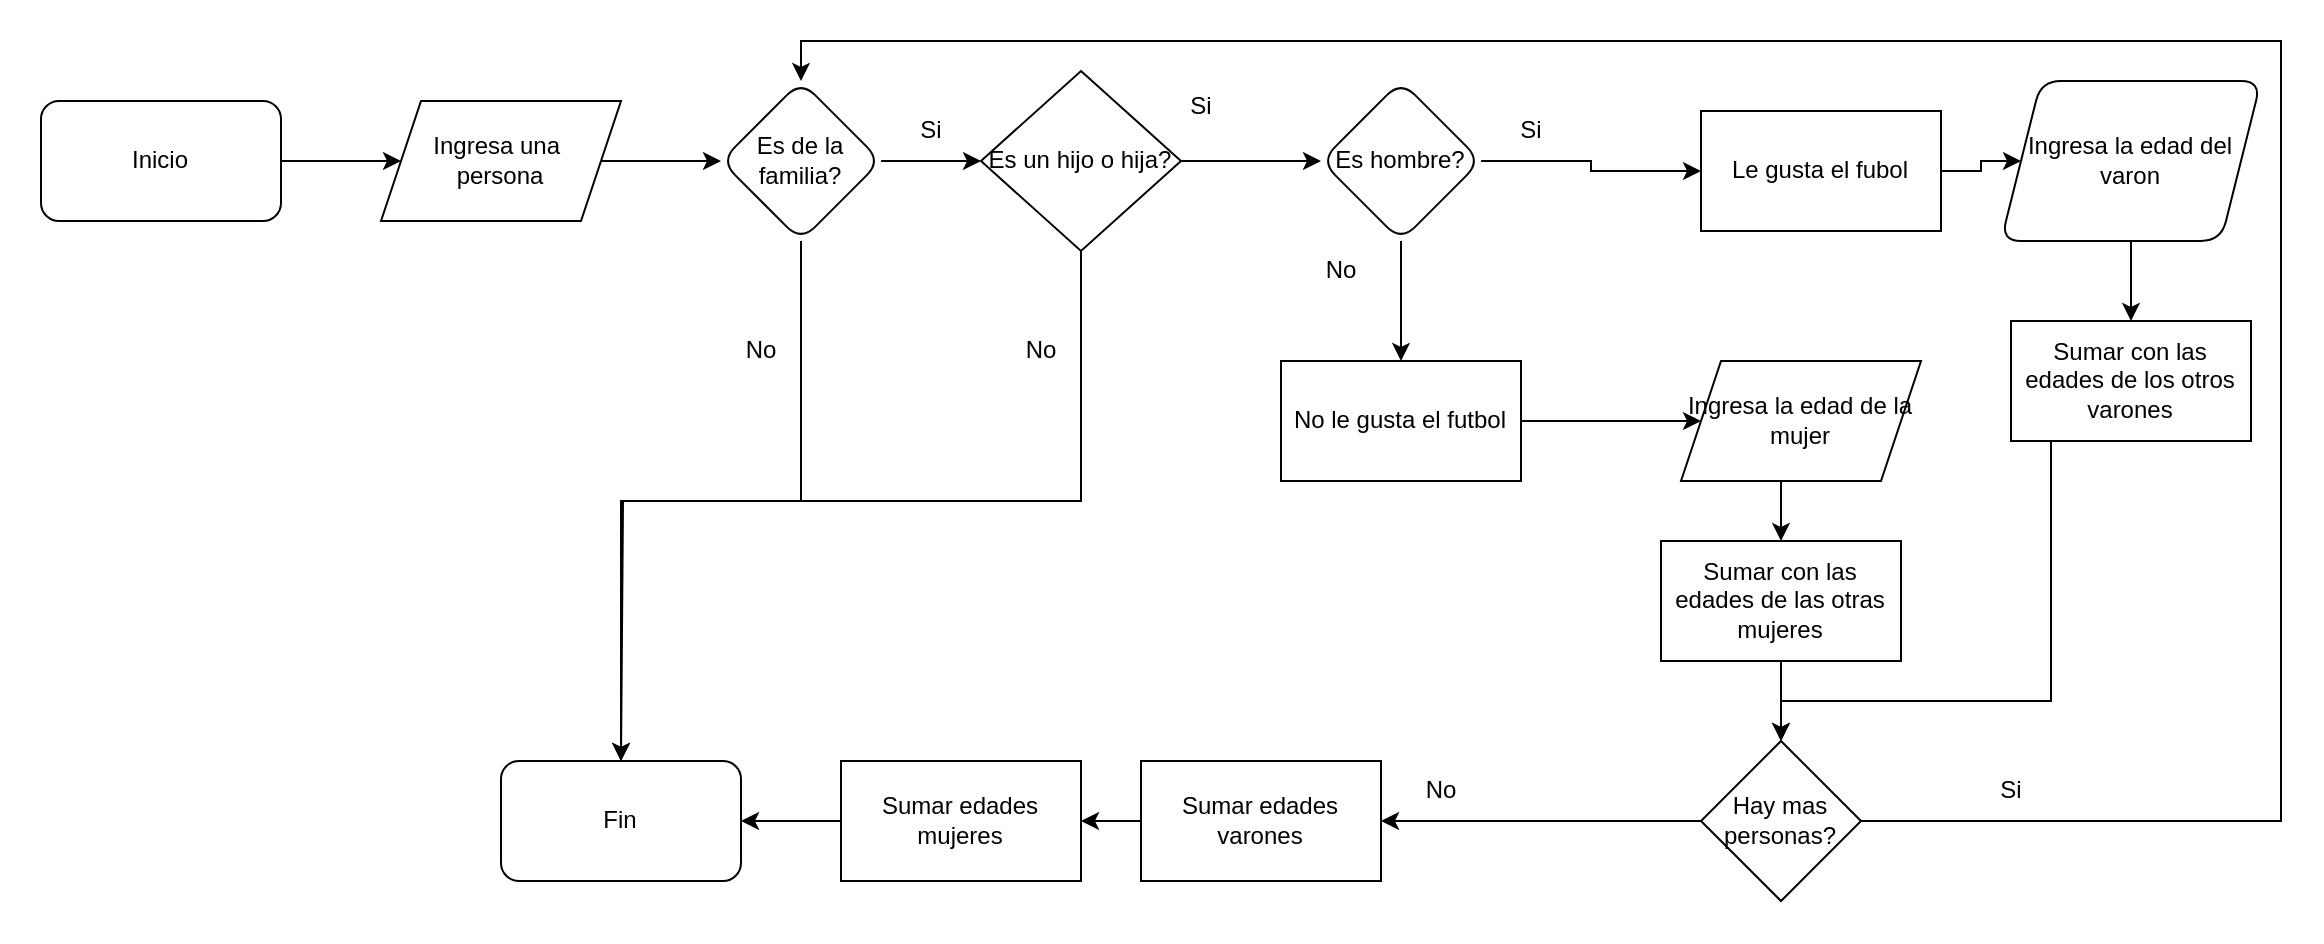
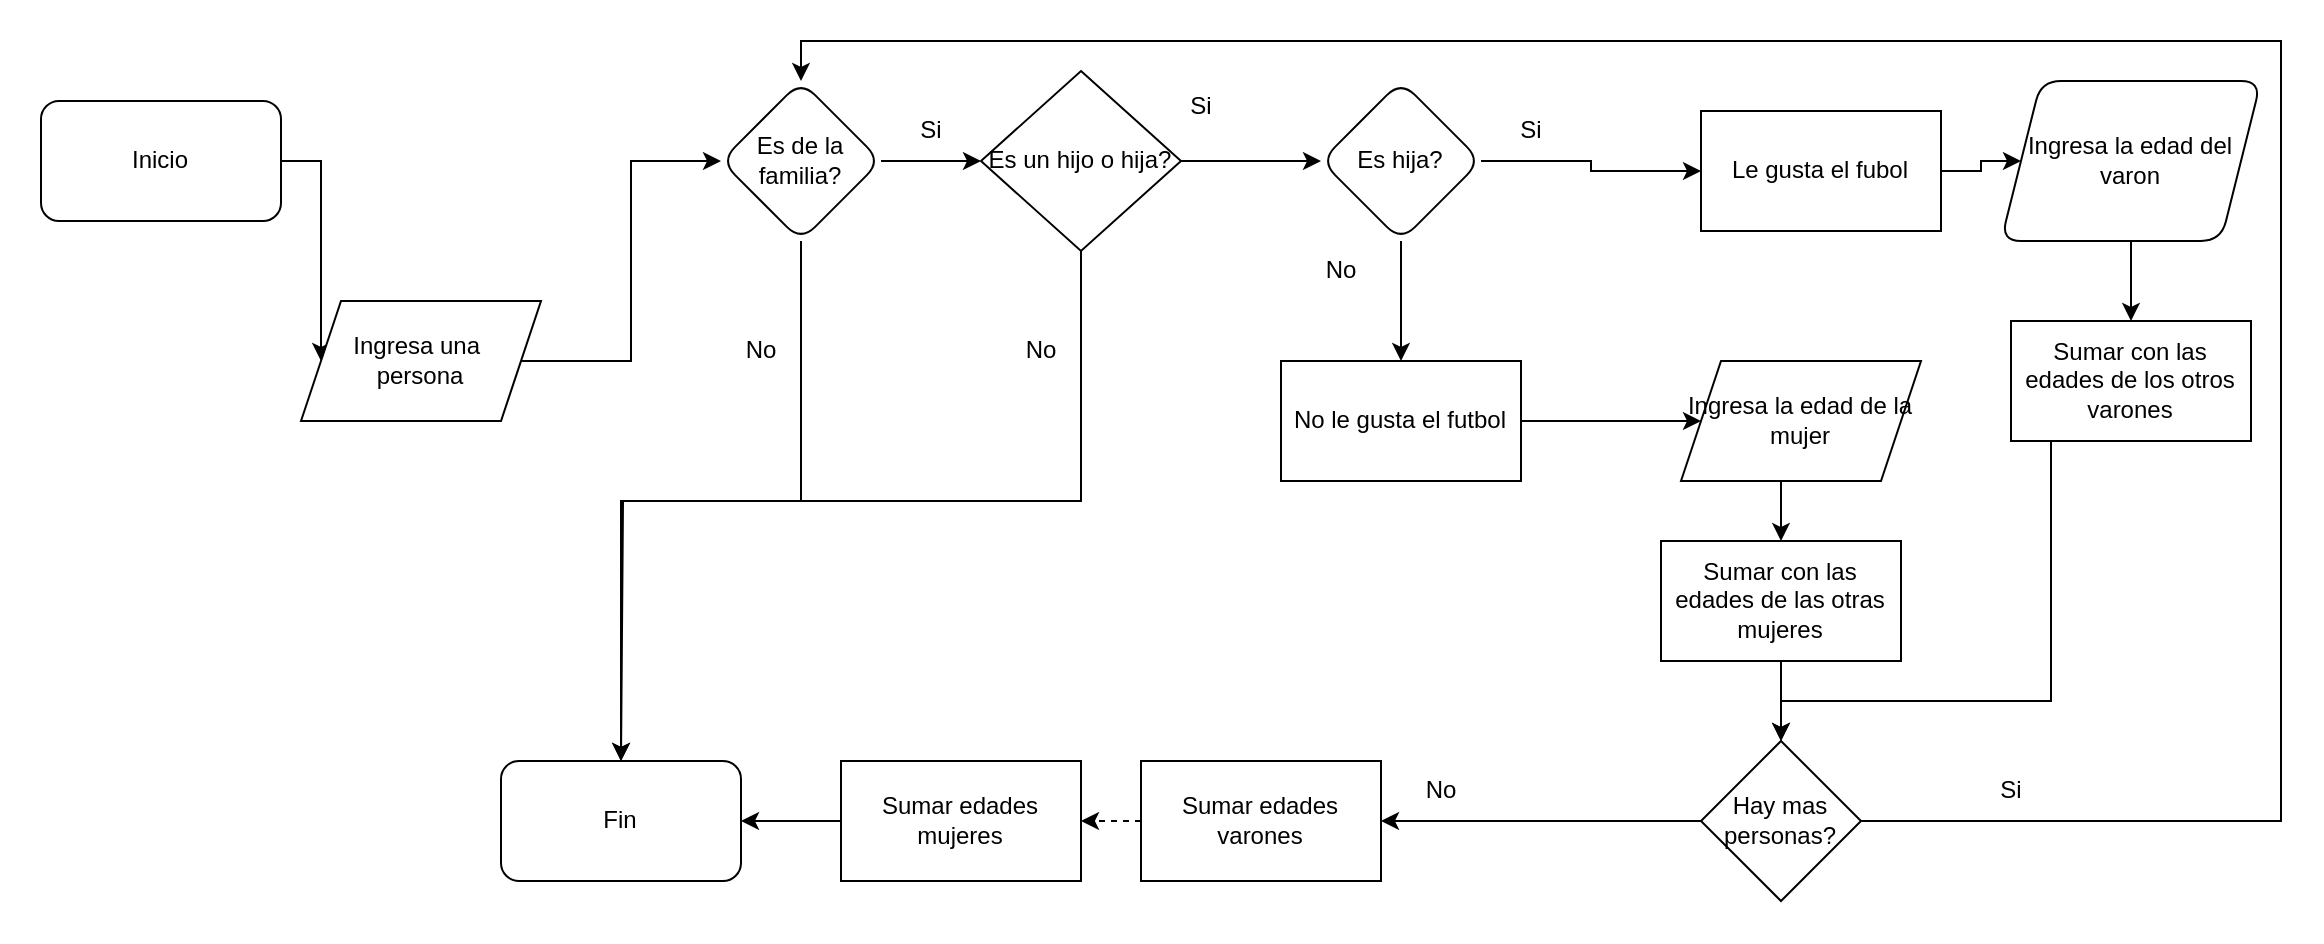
(501, 161) -> (421, 361)
(1401, 161) -> (1401, 161)
(1115, 821) -> (1115, 821)
